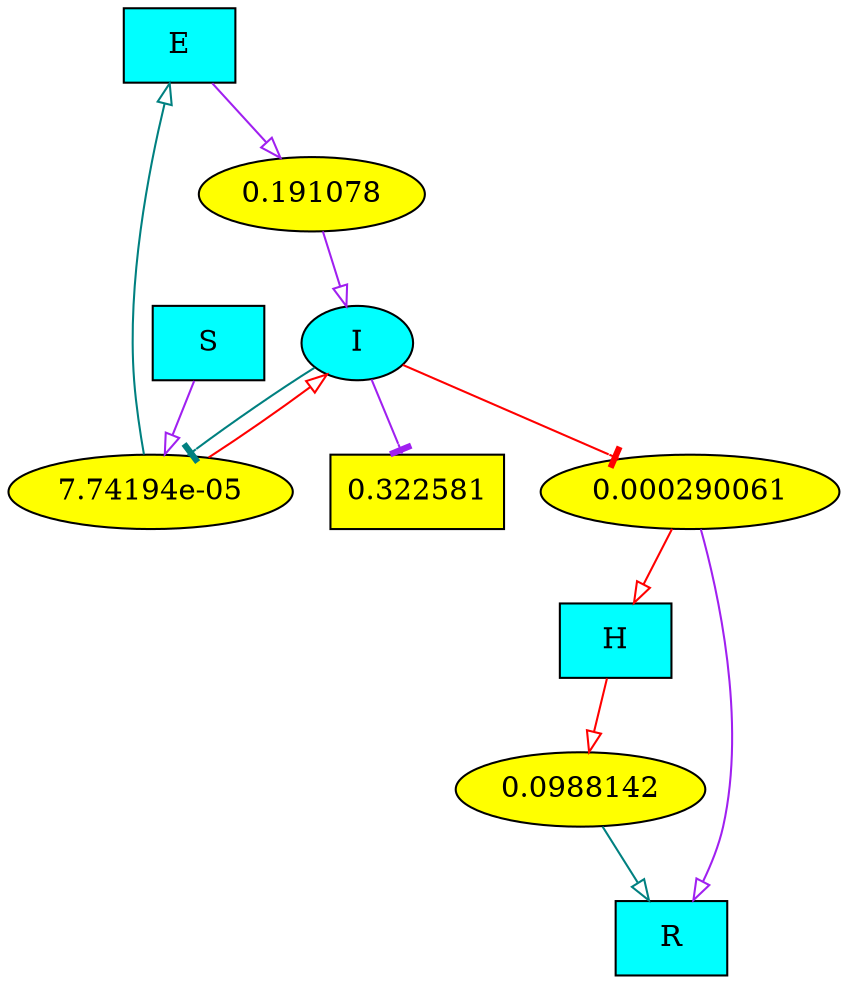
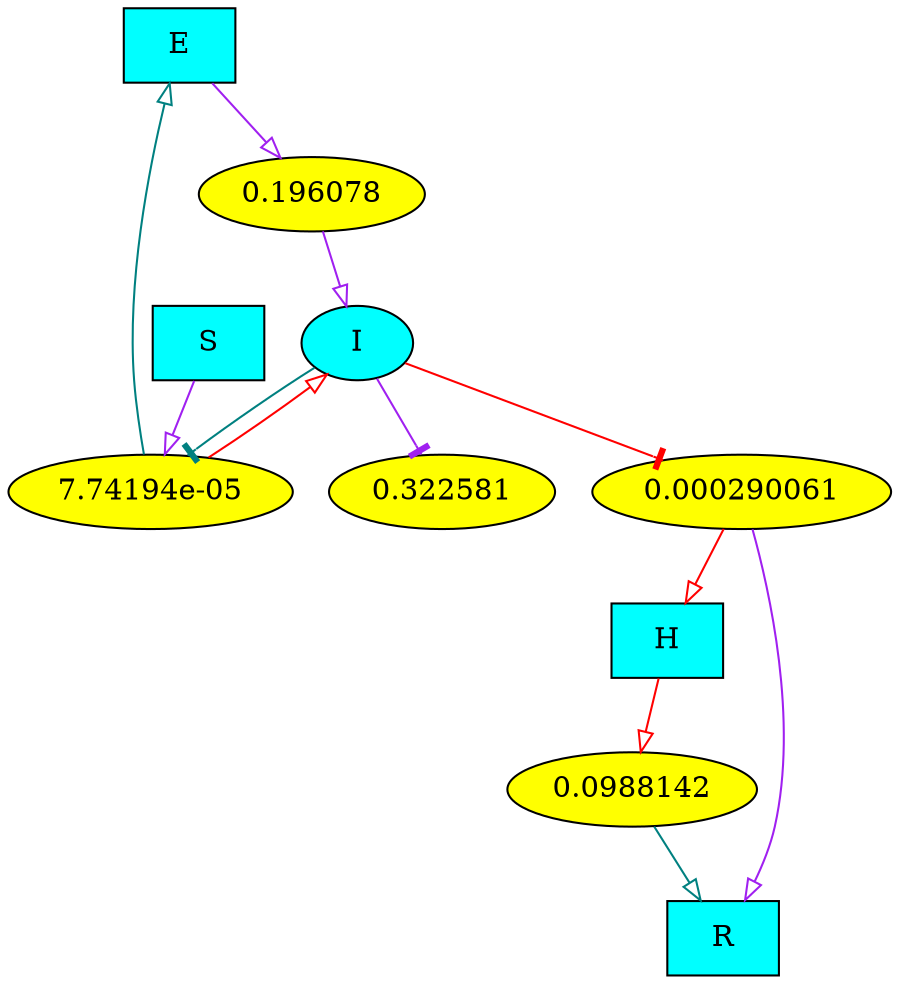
(312, 194) -> (312, 194)
(417, 492) -> (442, 492)
